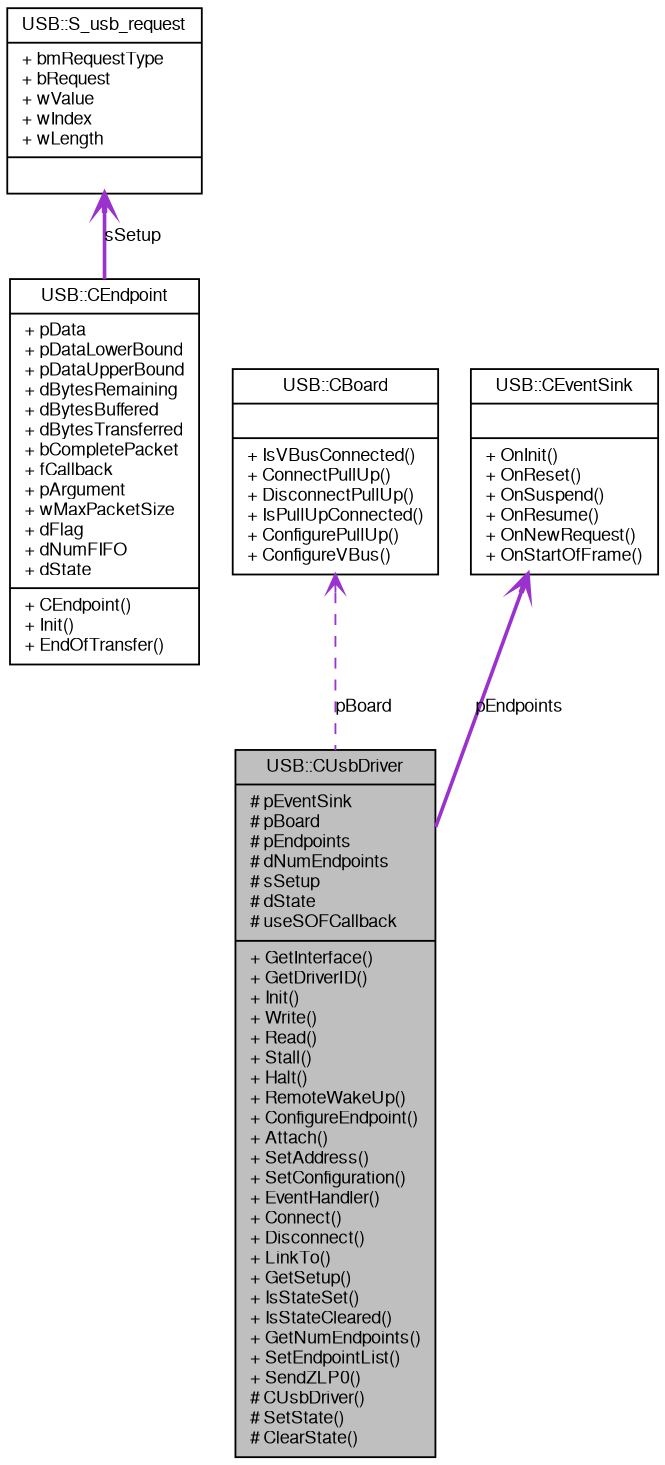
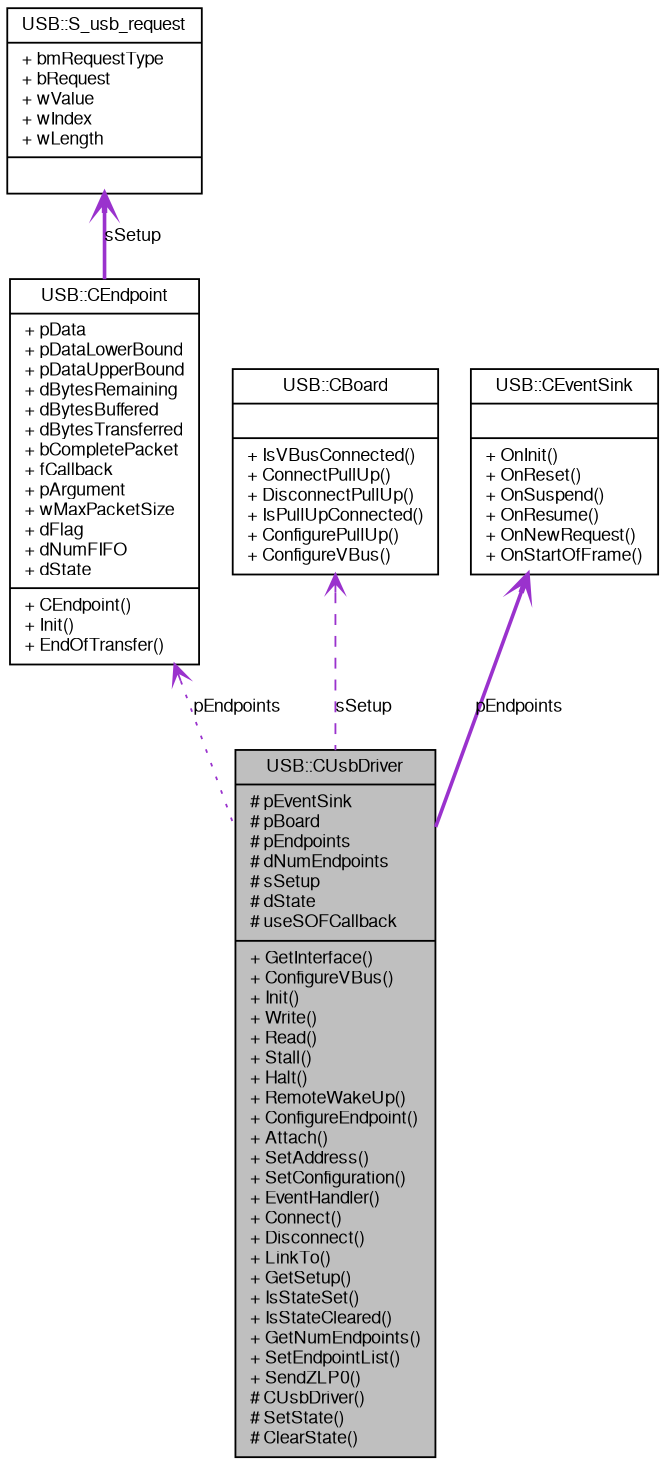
(364, 707) -> (364, 707)
none -> (208, 755)
(309, 978) -> (322, 978)
